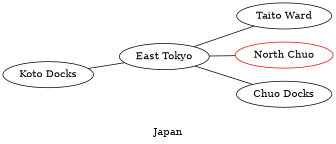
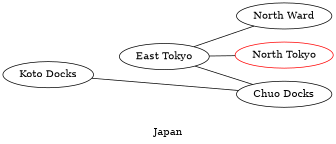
(284, 16) -> (284, 16)
(284, 55) -> (284, 55)
(106, 66) -> (165, 84)
